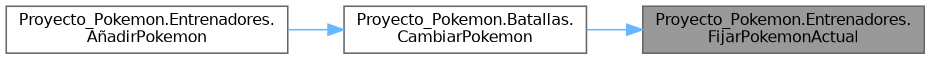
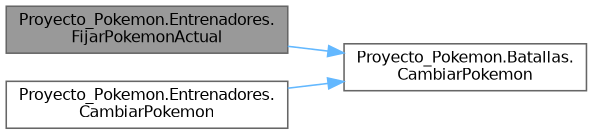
(147, 30) -> (147, 105)
(607, 30) -> (308, 49)
